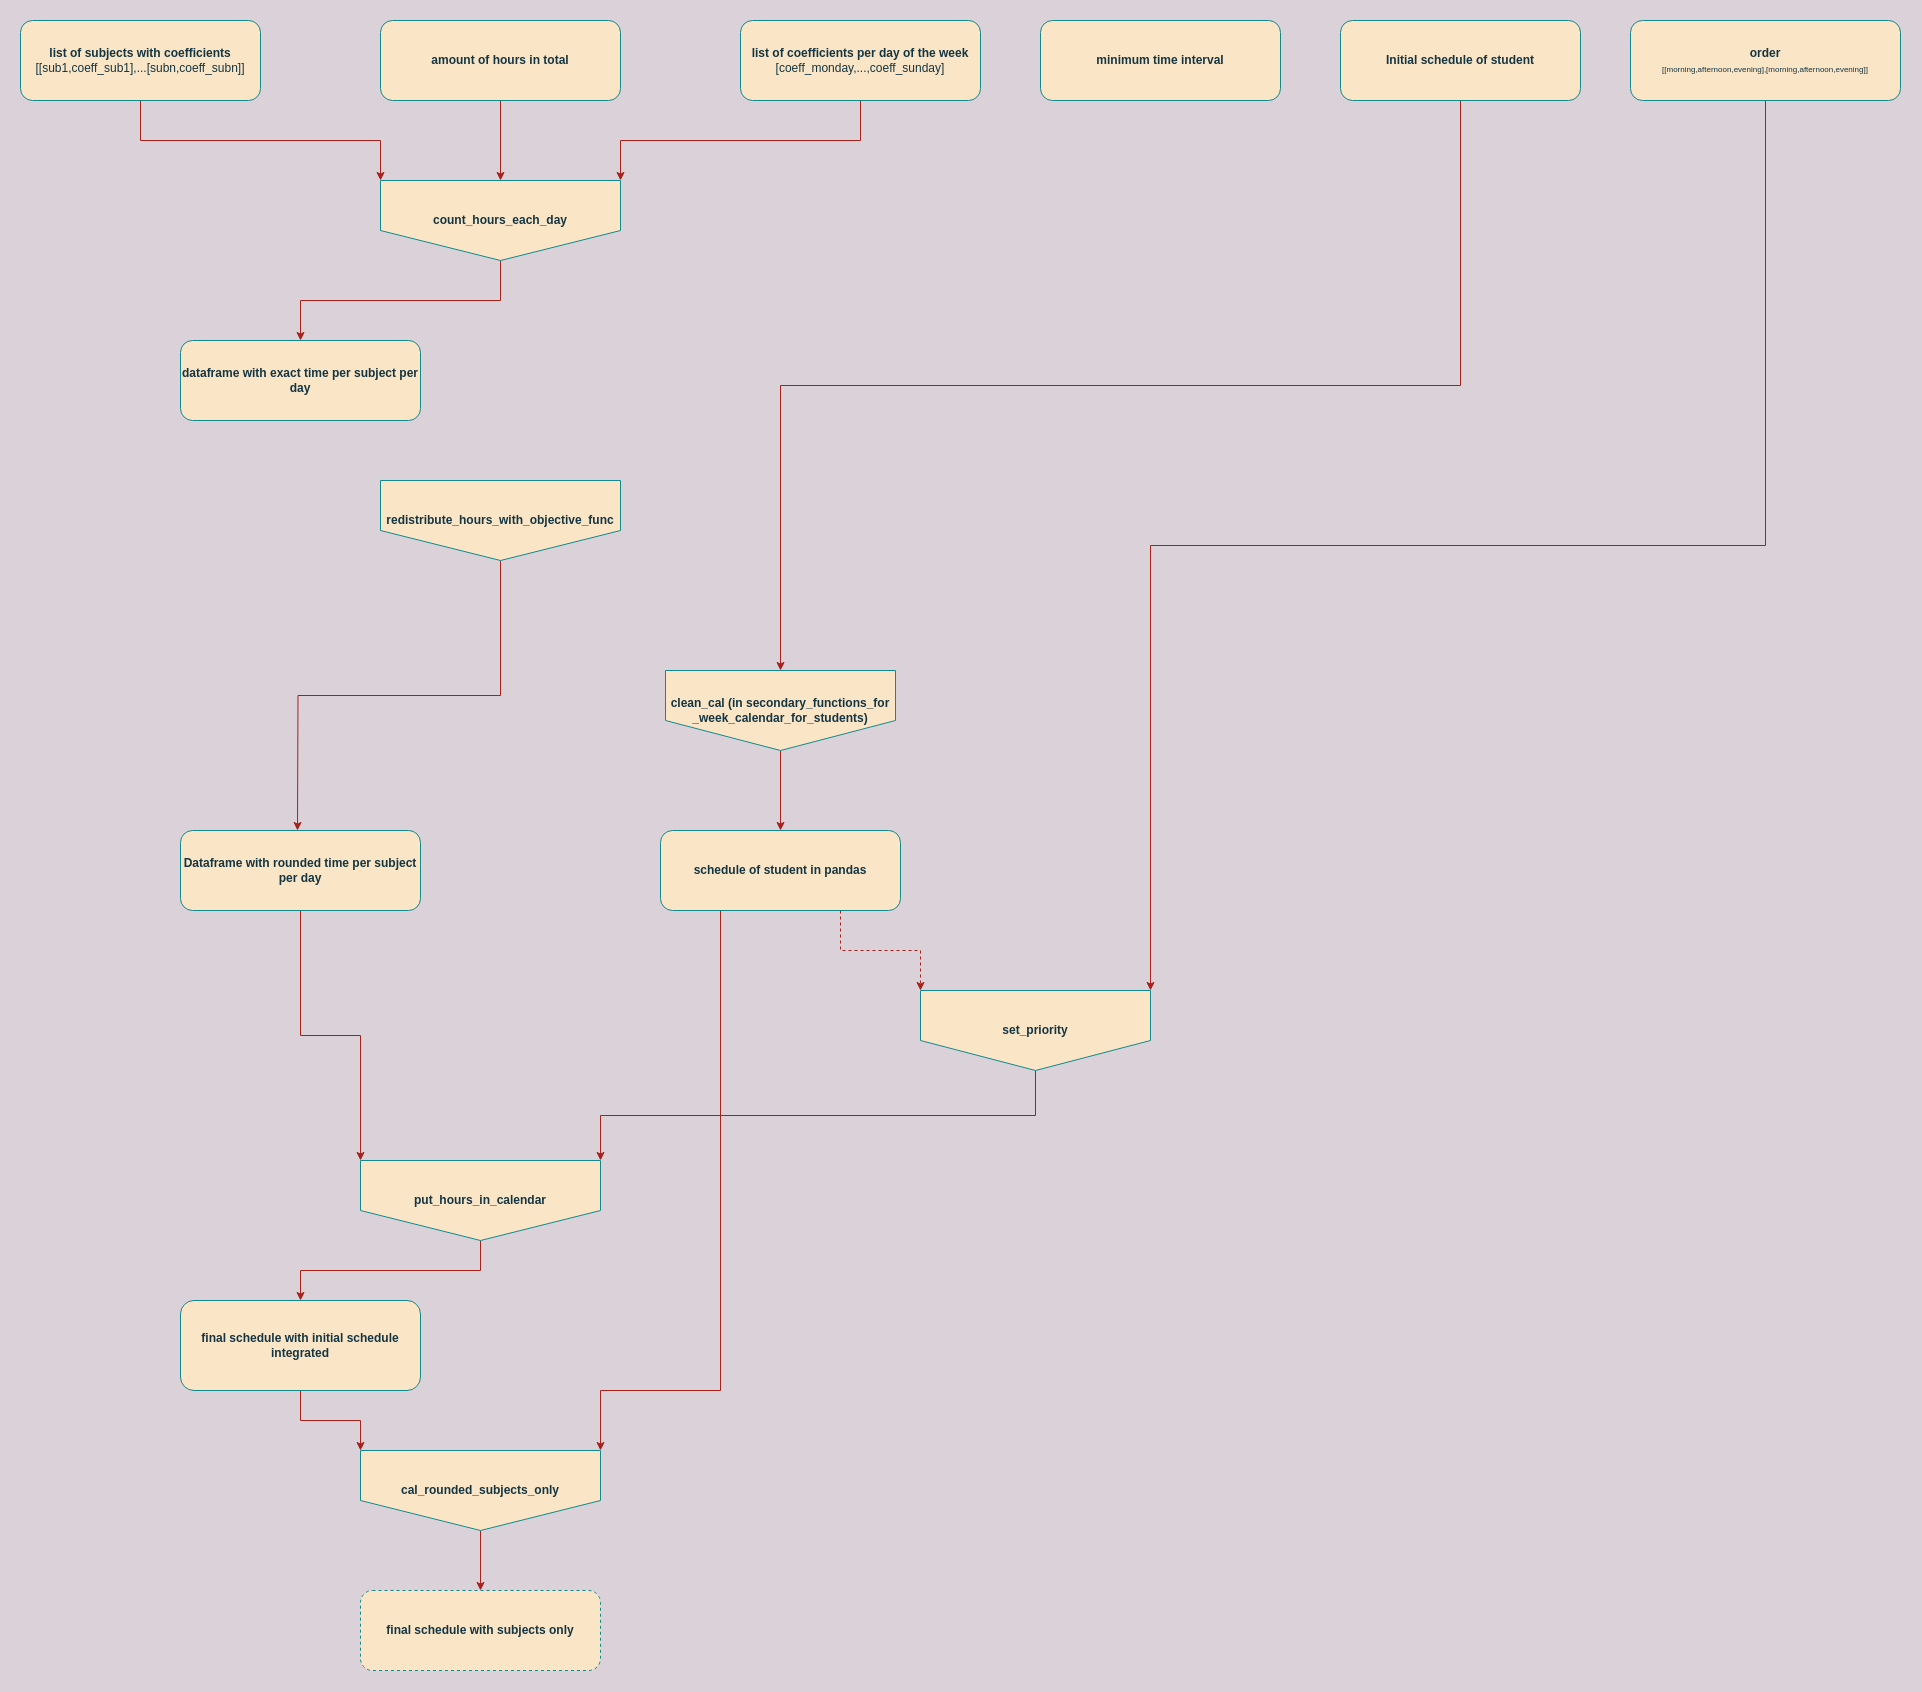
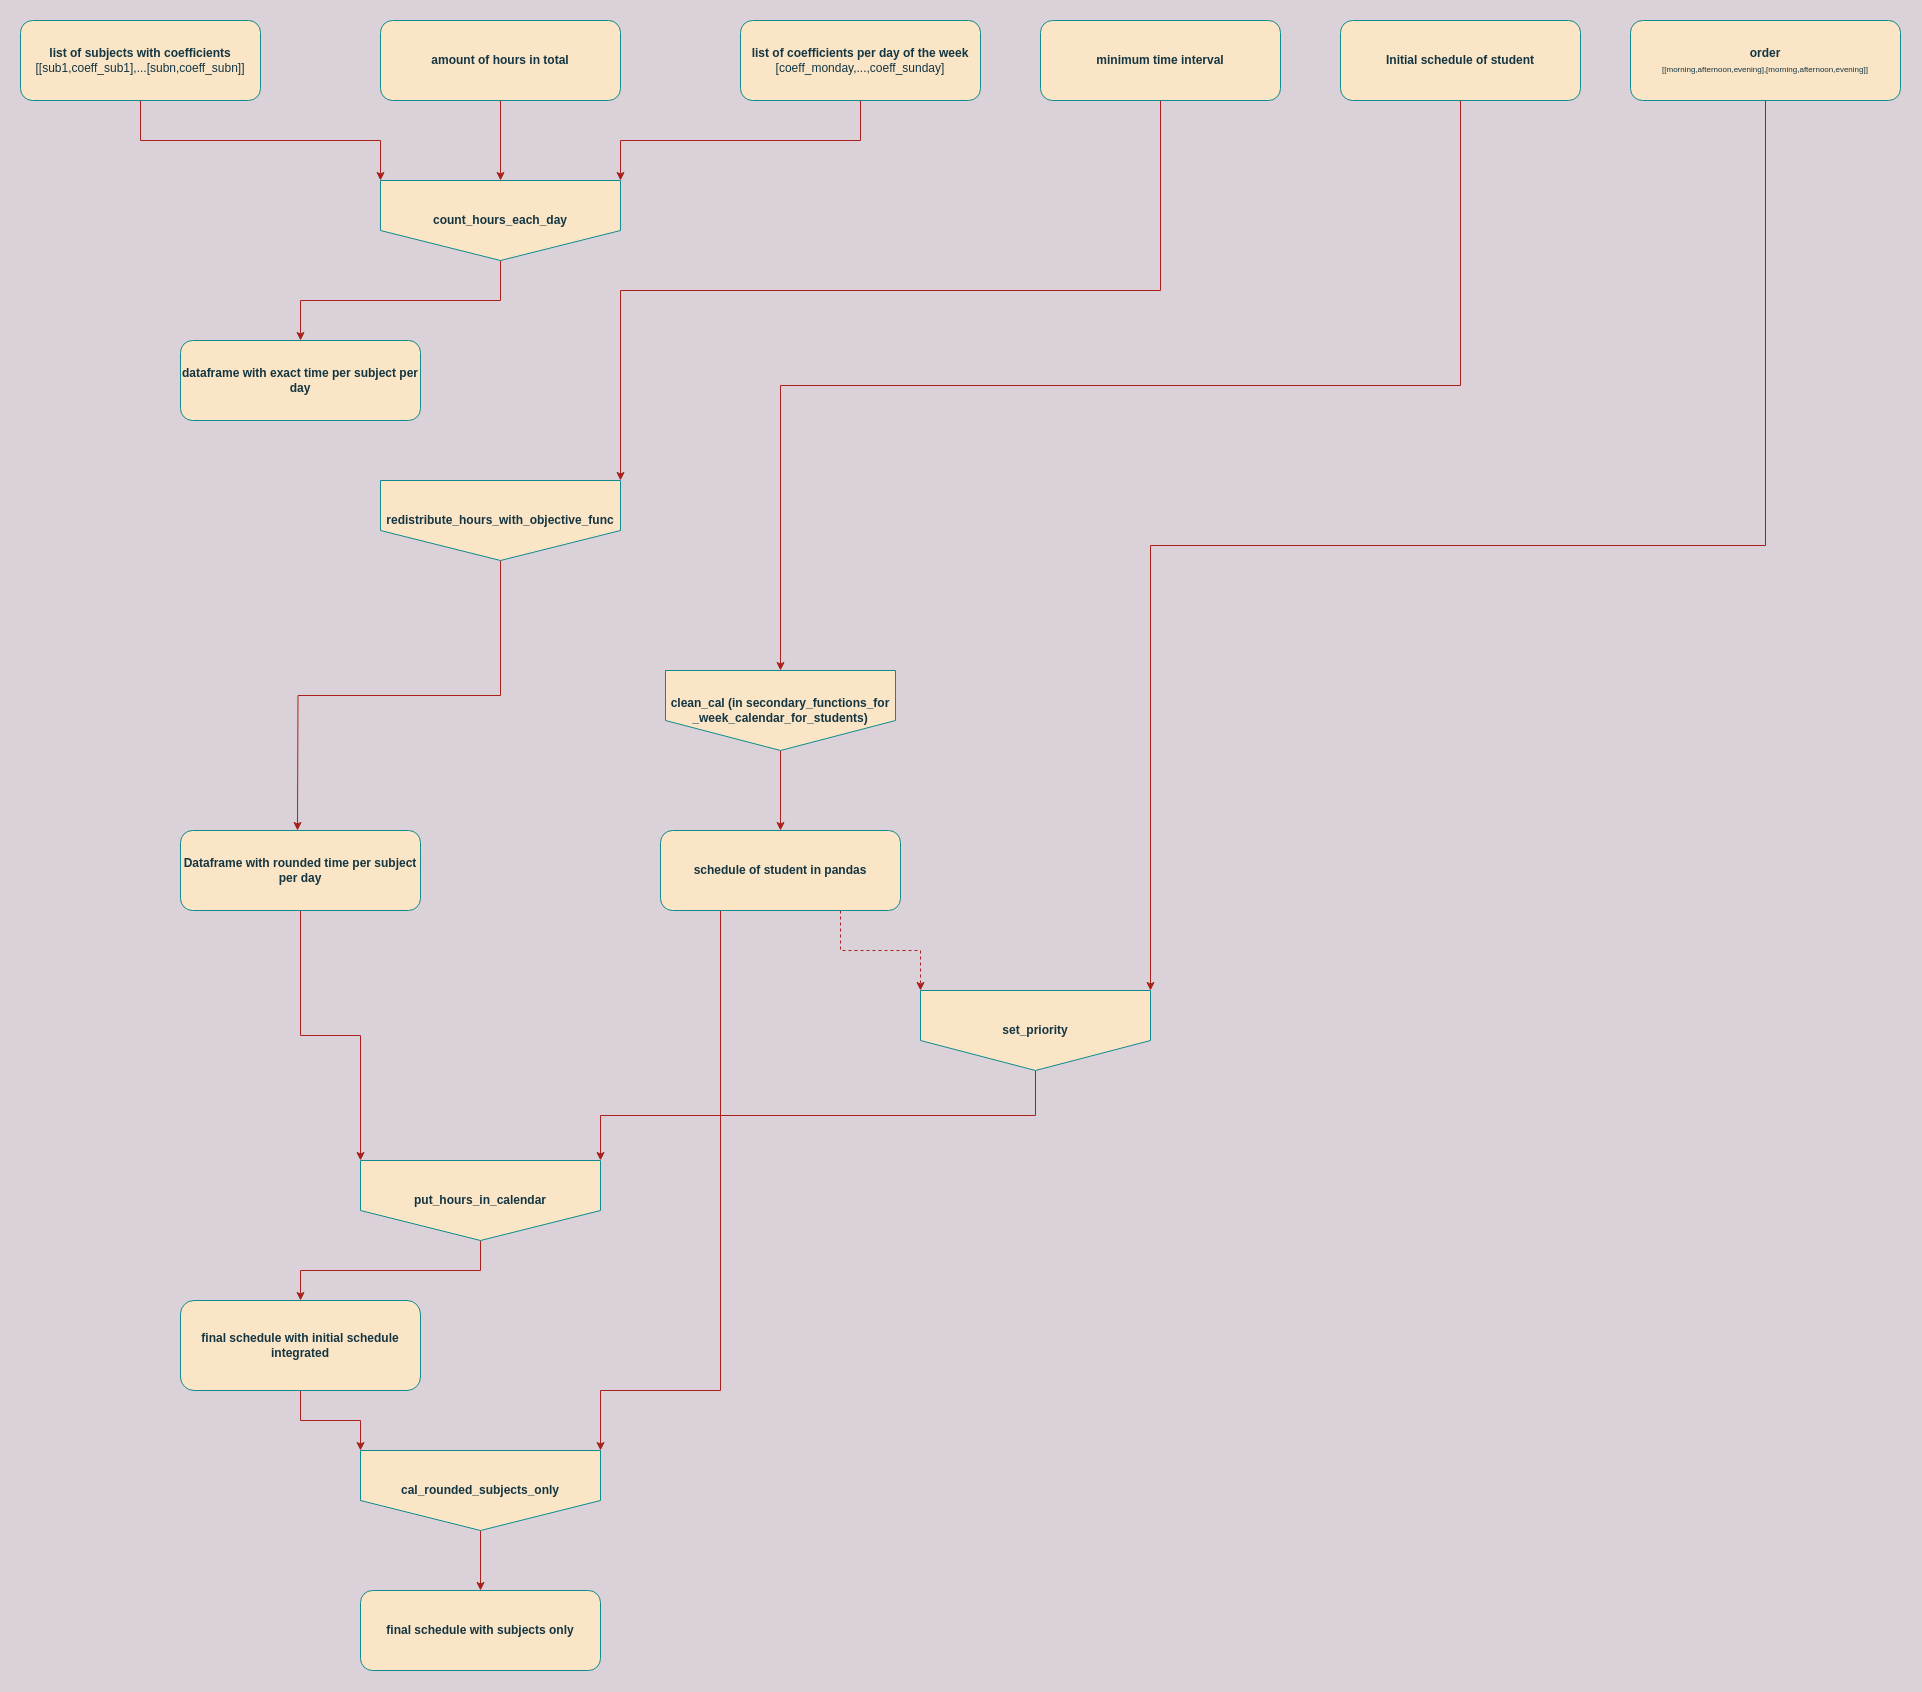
none -> (895, 291)
(481, 1631) -> (481, 1631)
